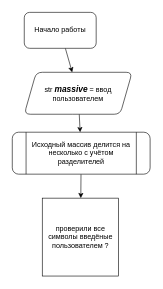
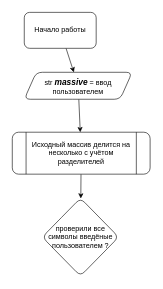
(78, 93) -> (78, 86)
(81, 237) -> (81, 237)
